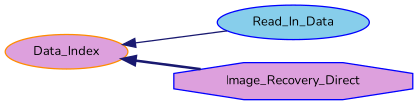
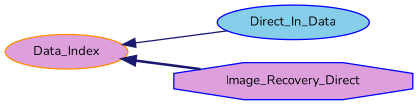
(293, 22) -> (293, 22)
